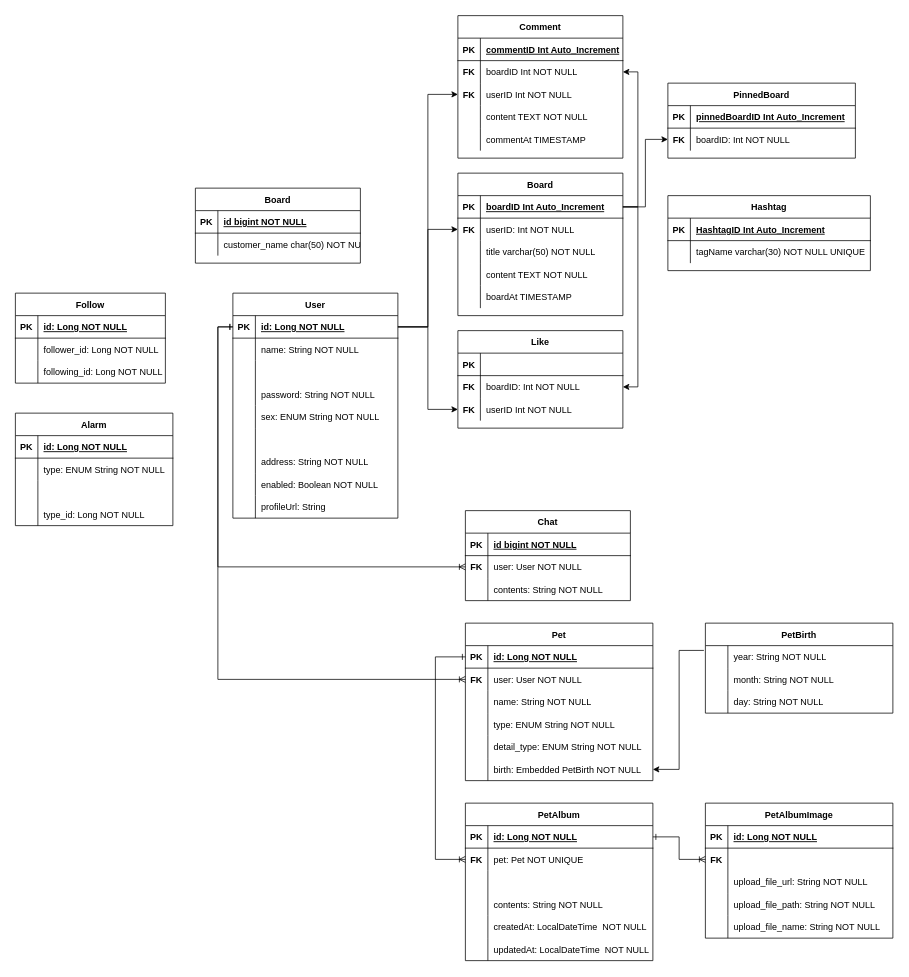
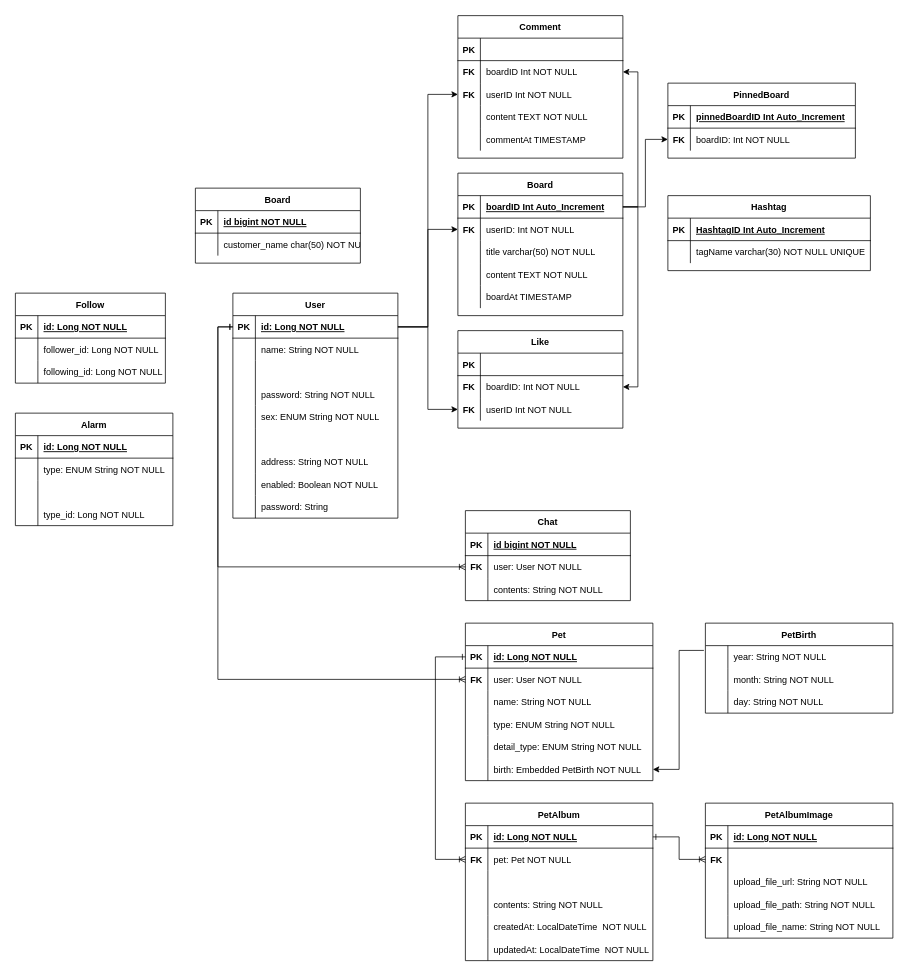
(552, 49) -> none
(299, 507) -> (298, 507)
(537, 860) -> (532, 860)
